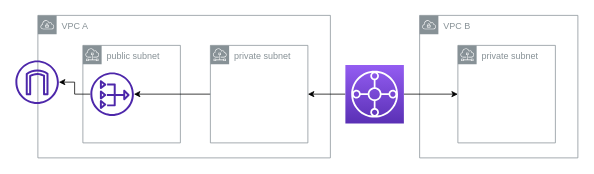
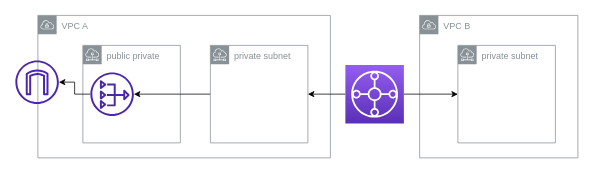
(136, 56) -> (137, 56)
